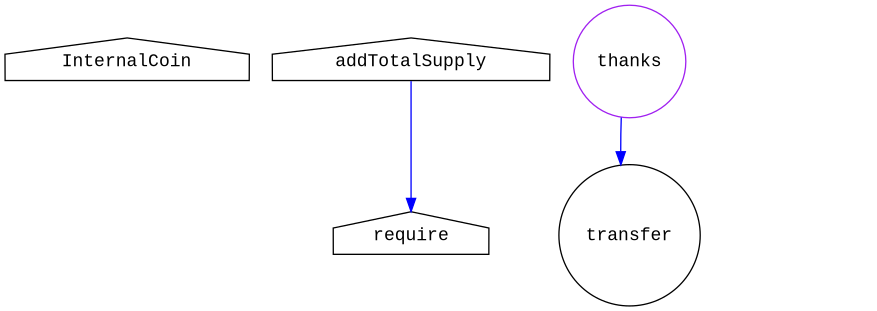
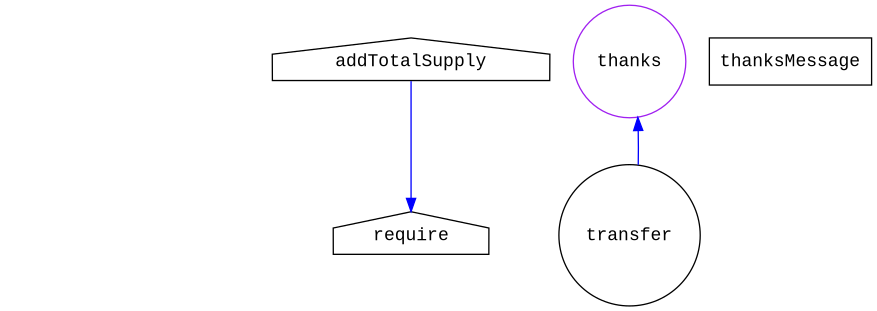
(127, 61) -> none
none -> (790, 61)
(621, 134) -> (638, 148)
